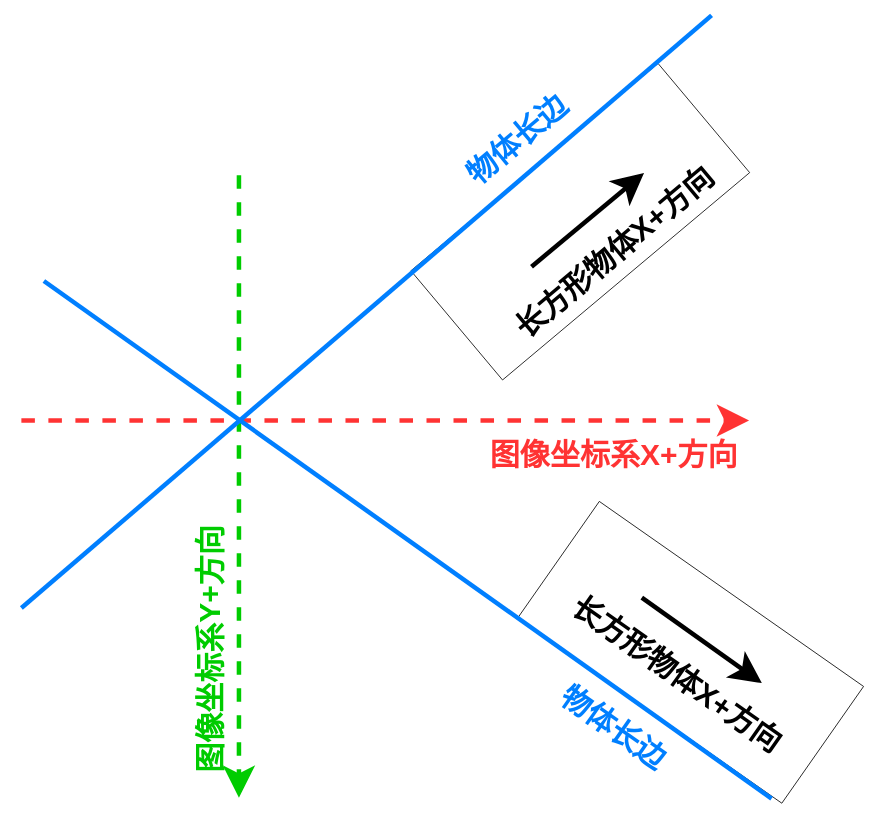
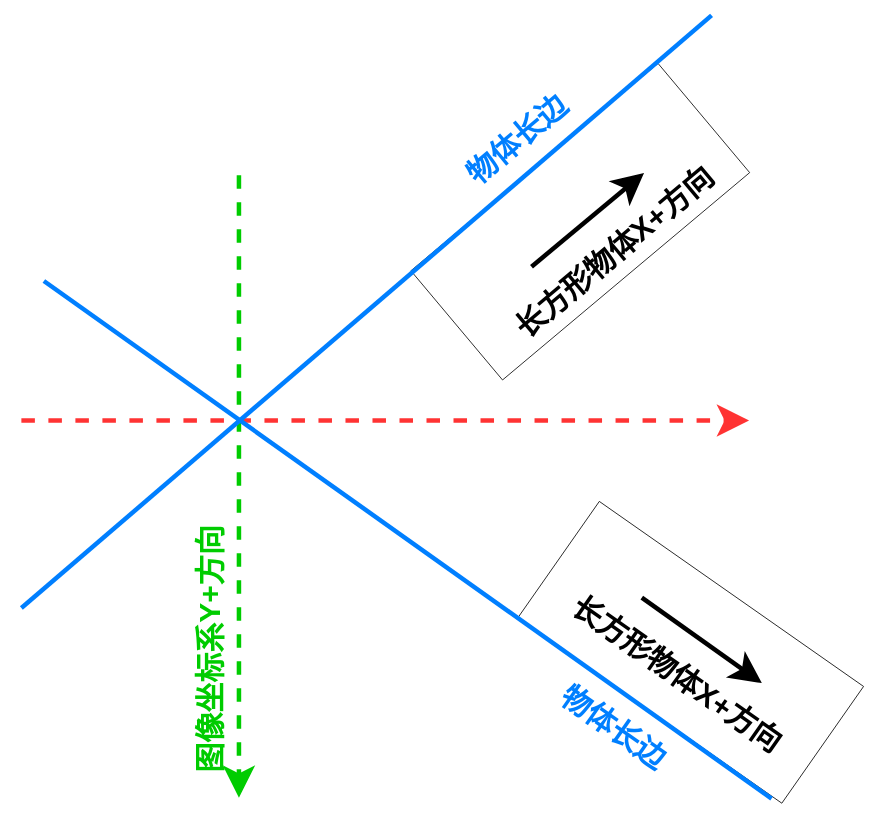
(614, 454) -> none
